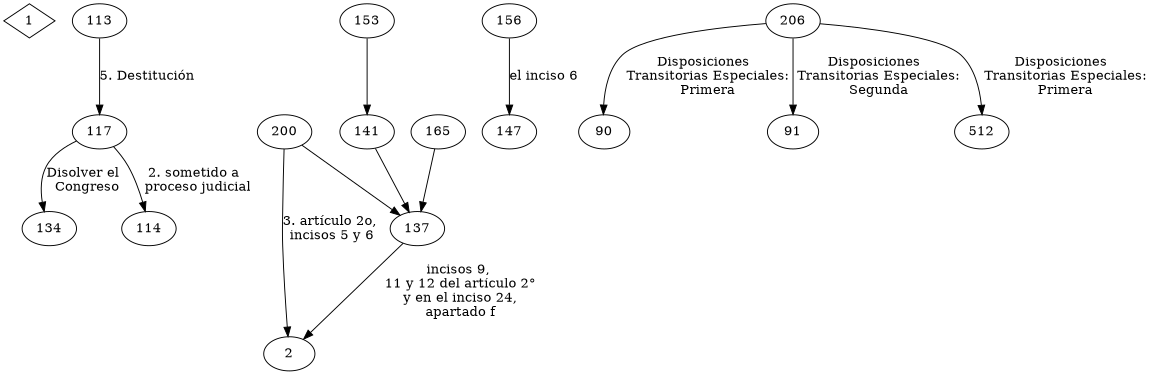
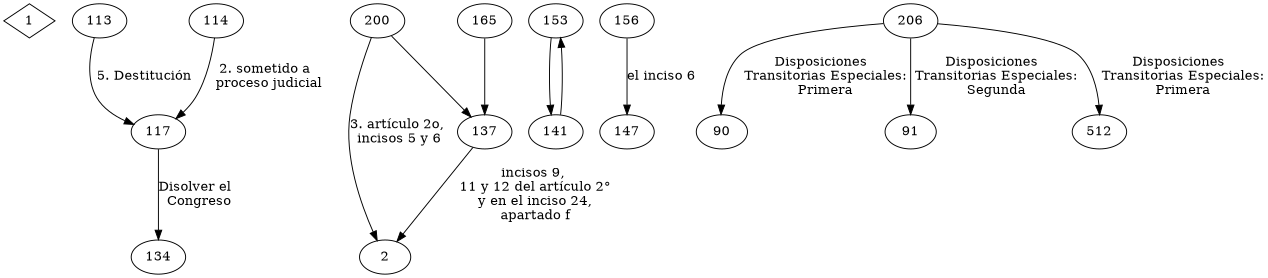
(132, 173) -> (205, 78)
(390, 176) -> (562, 81)
